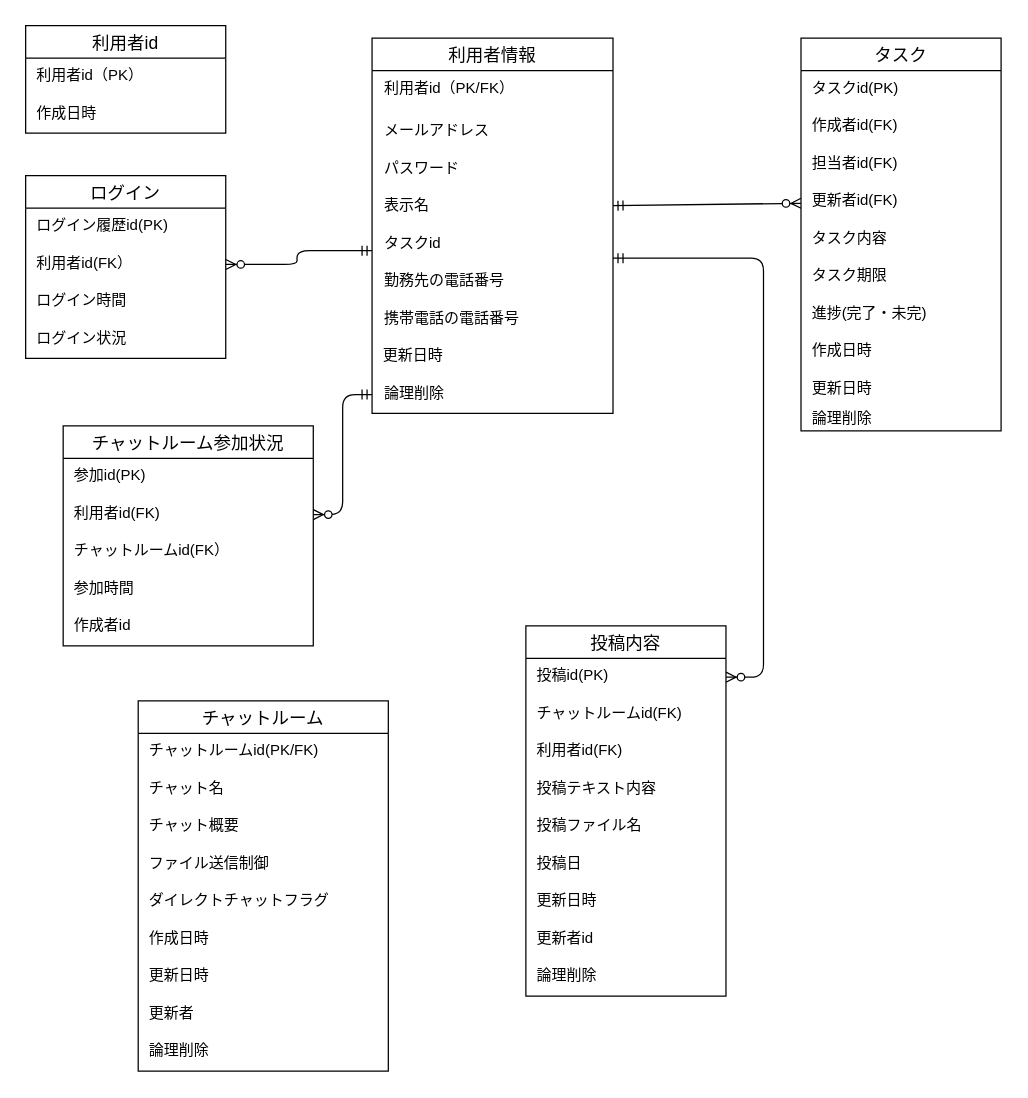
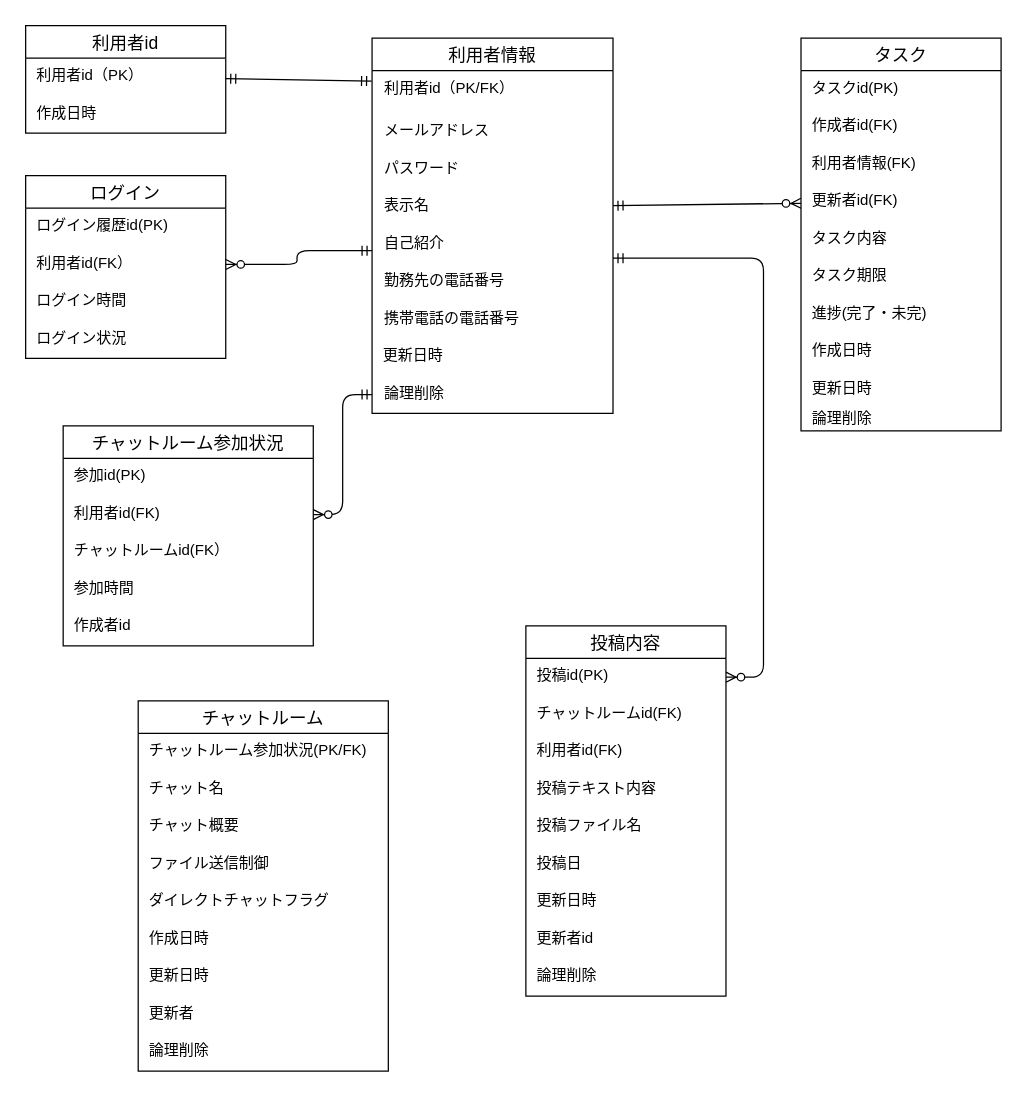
none -> (298, 80)
(857, 163) -> (866, 163)
(413, 243) -> (414, 243)
(237, 750) -> (261, 750)
